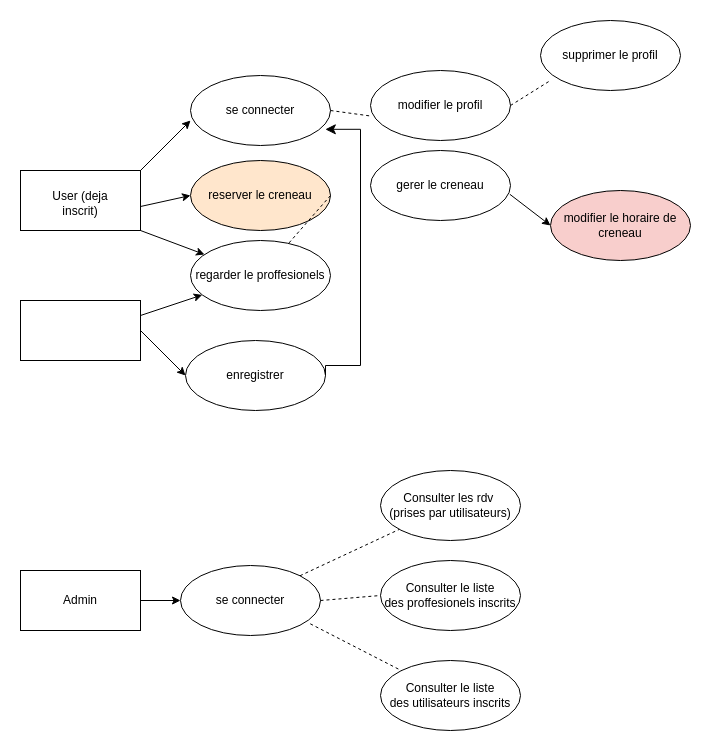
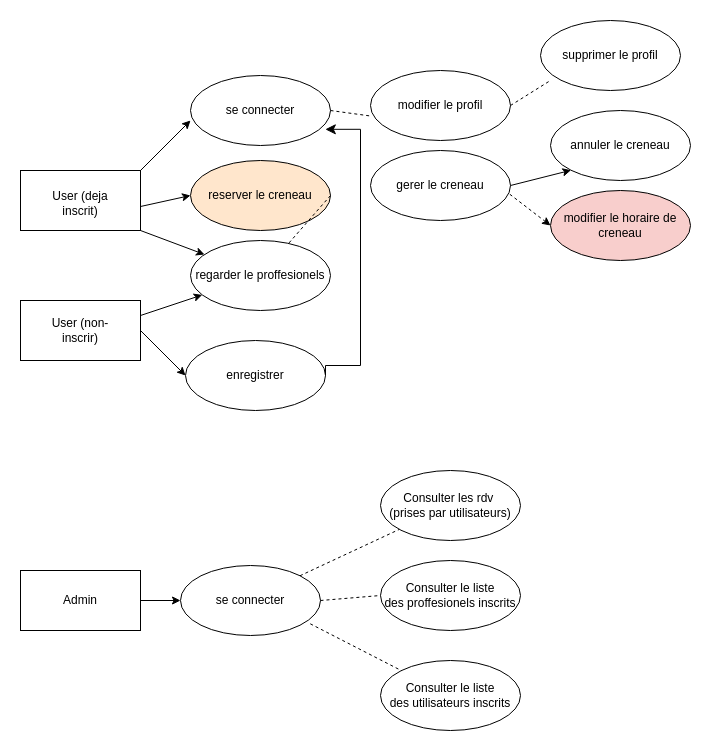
none -> (621, 146)
none -> (538, 179)
(527, 207) -> (527, 207)
none -> (81, 331)
